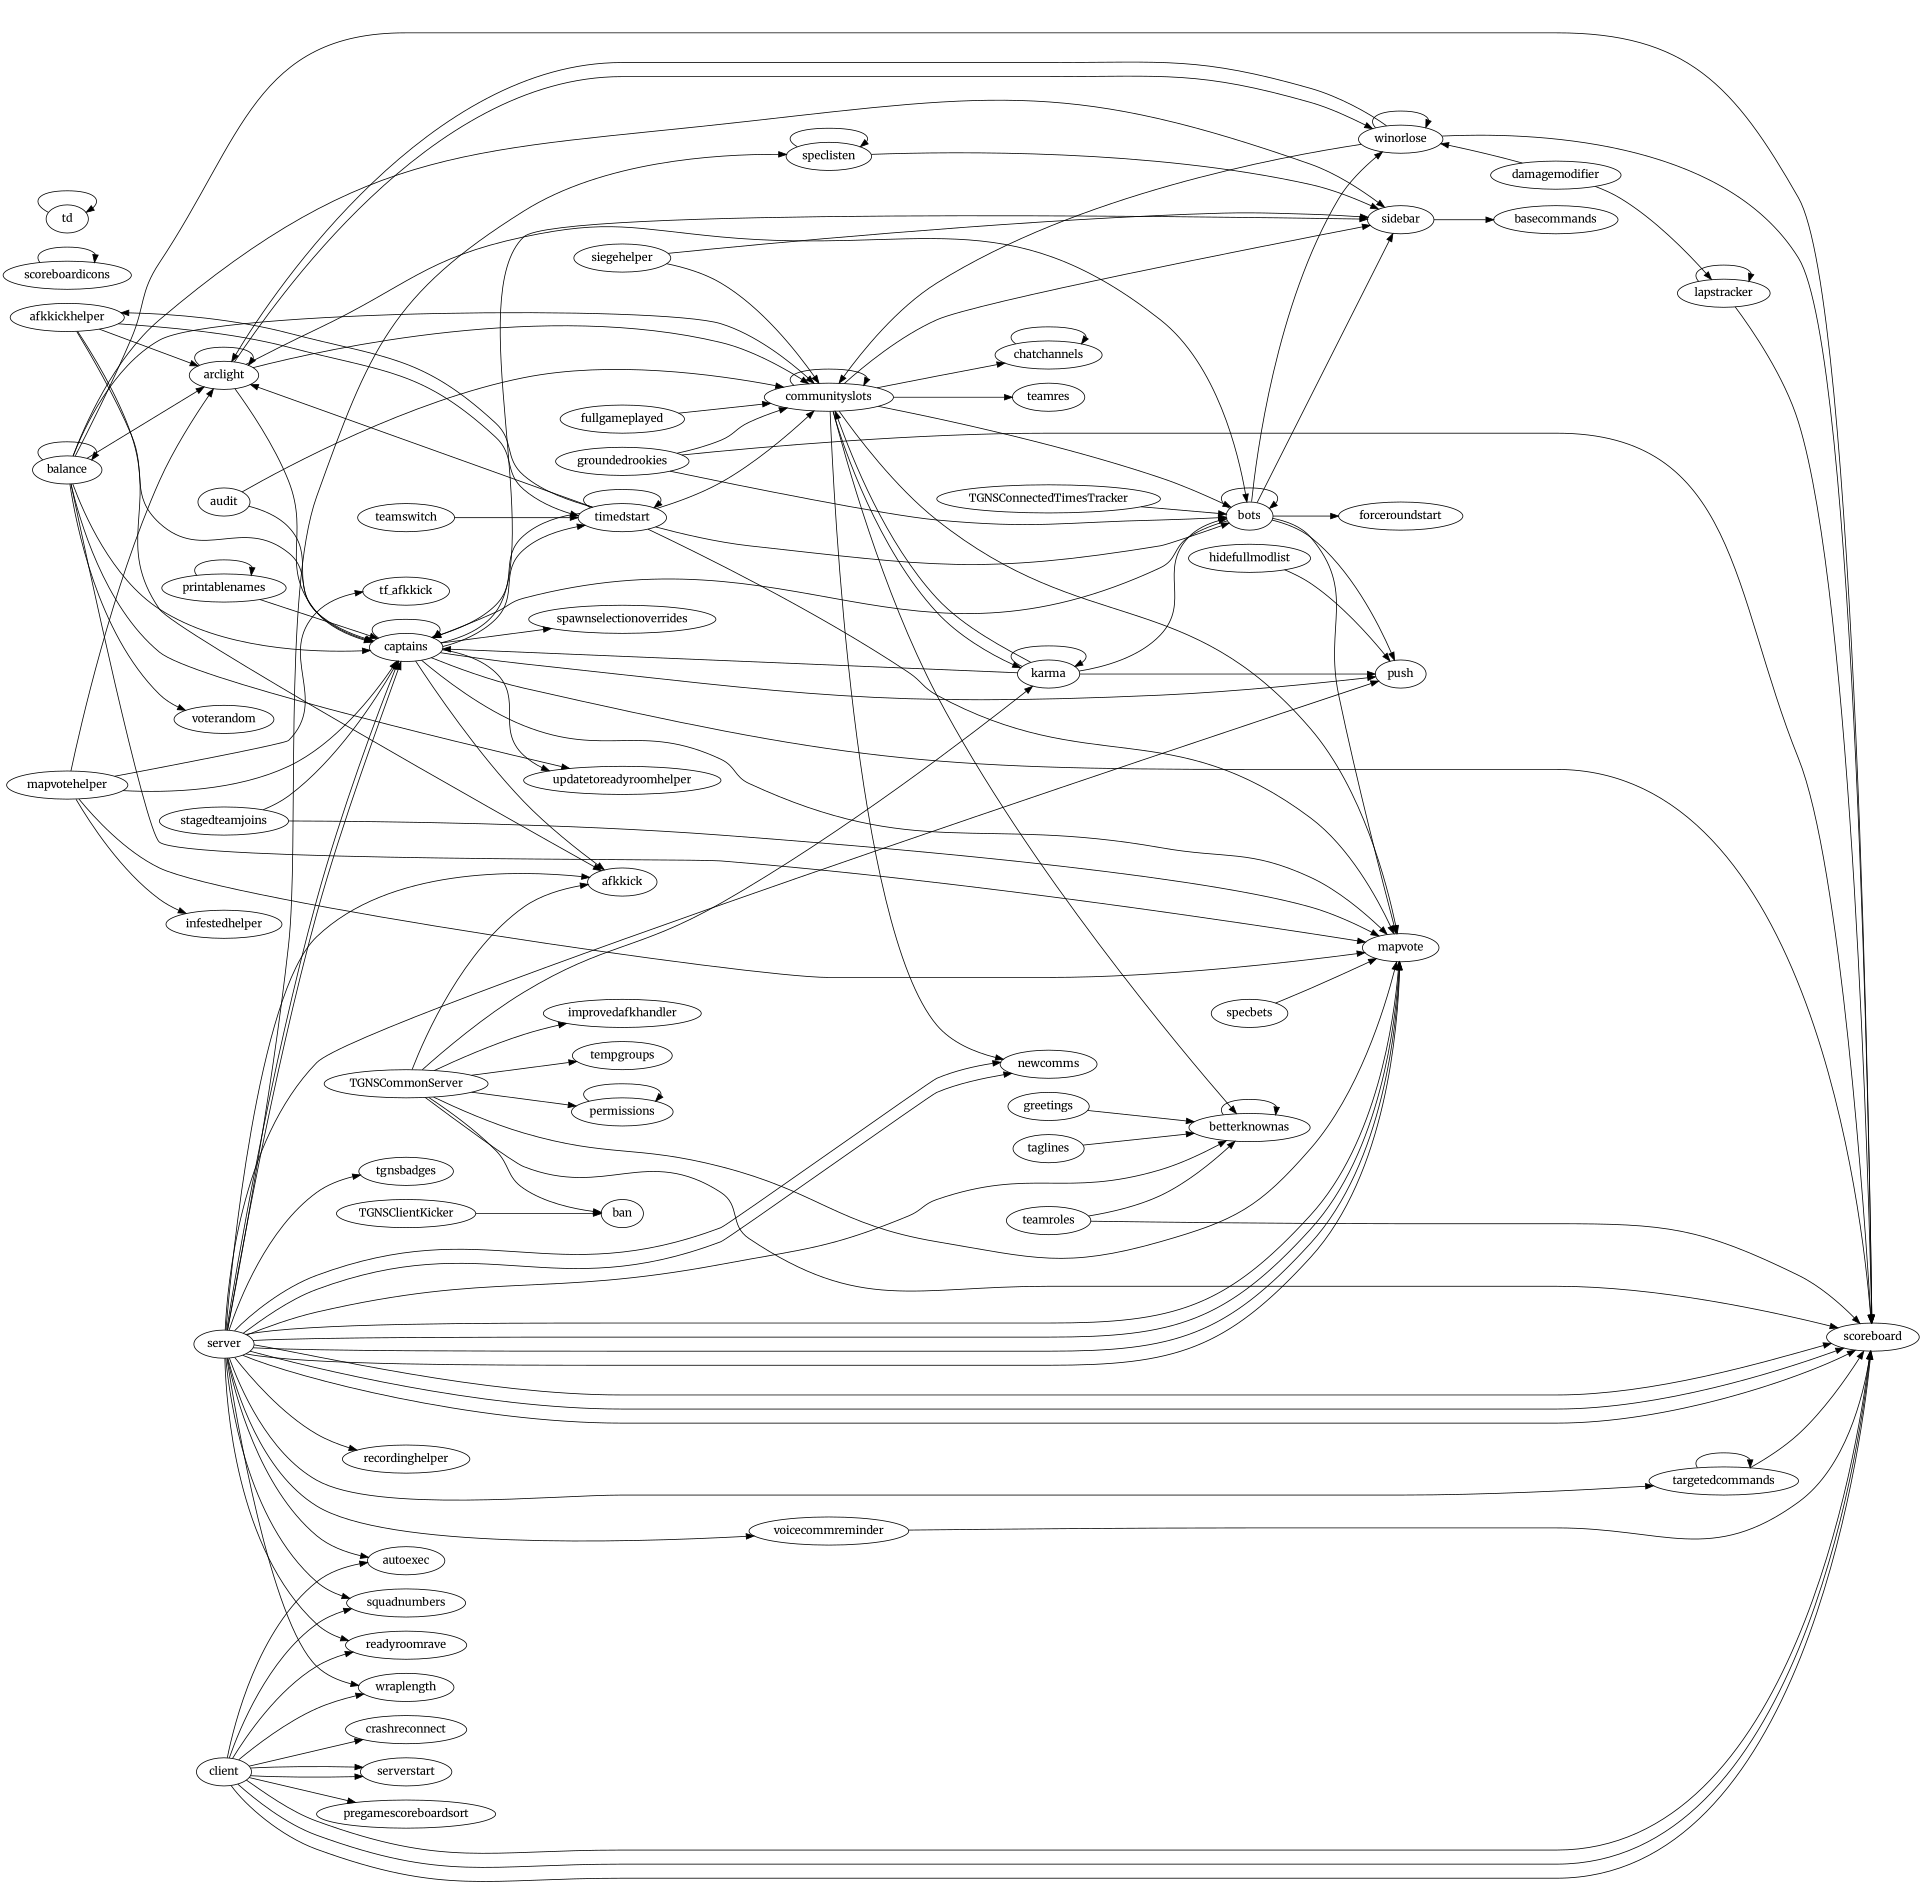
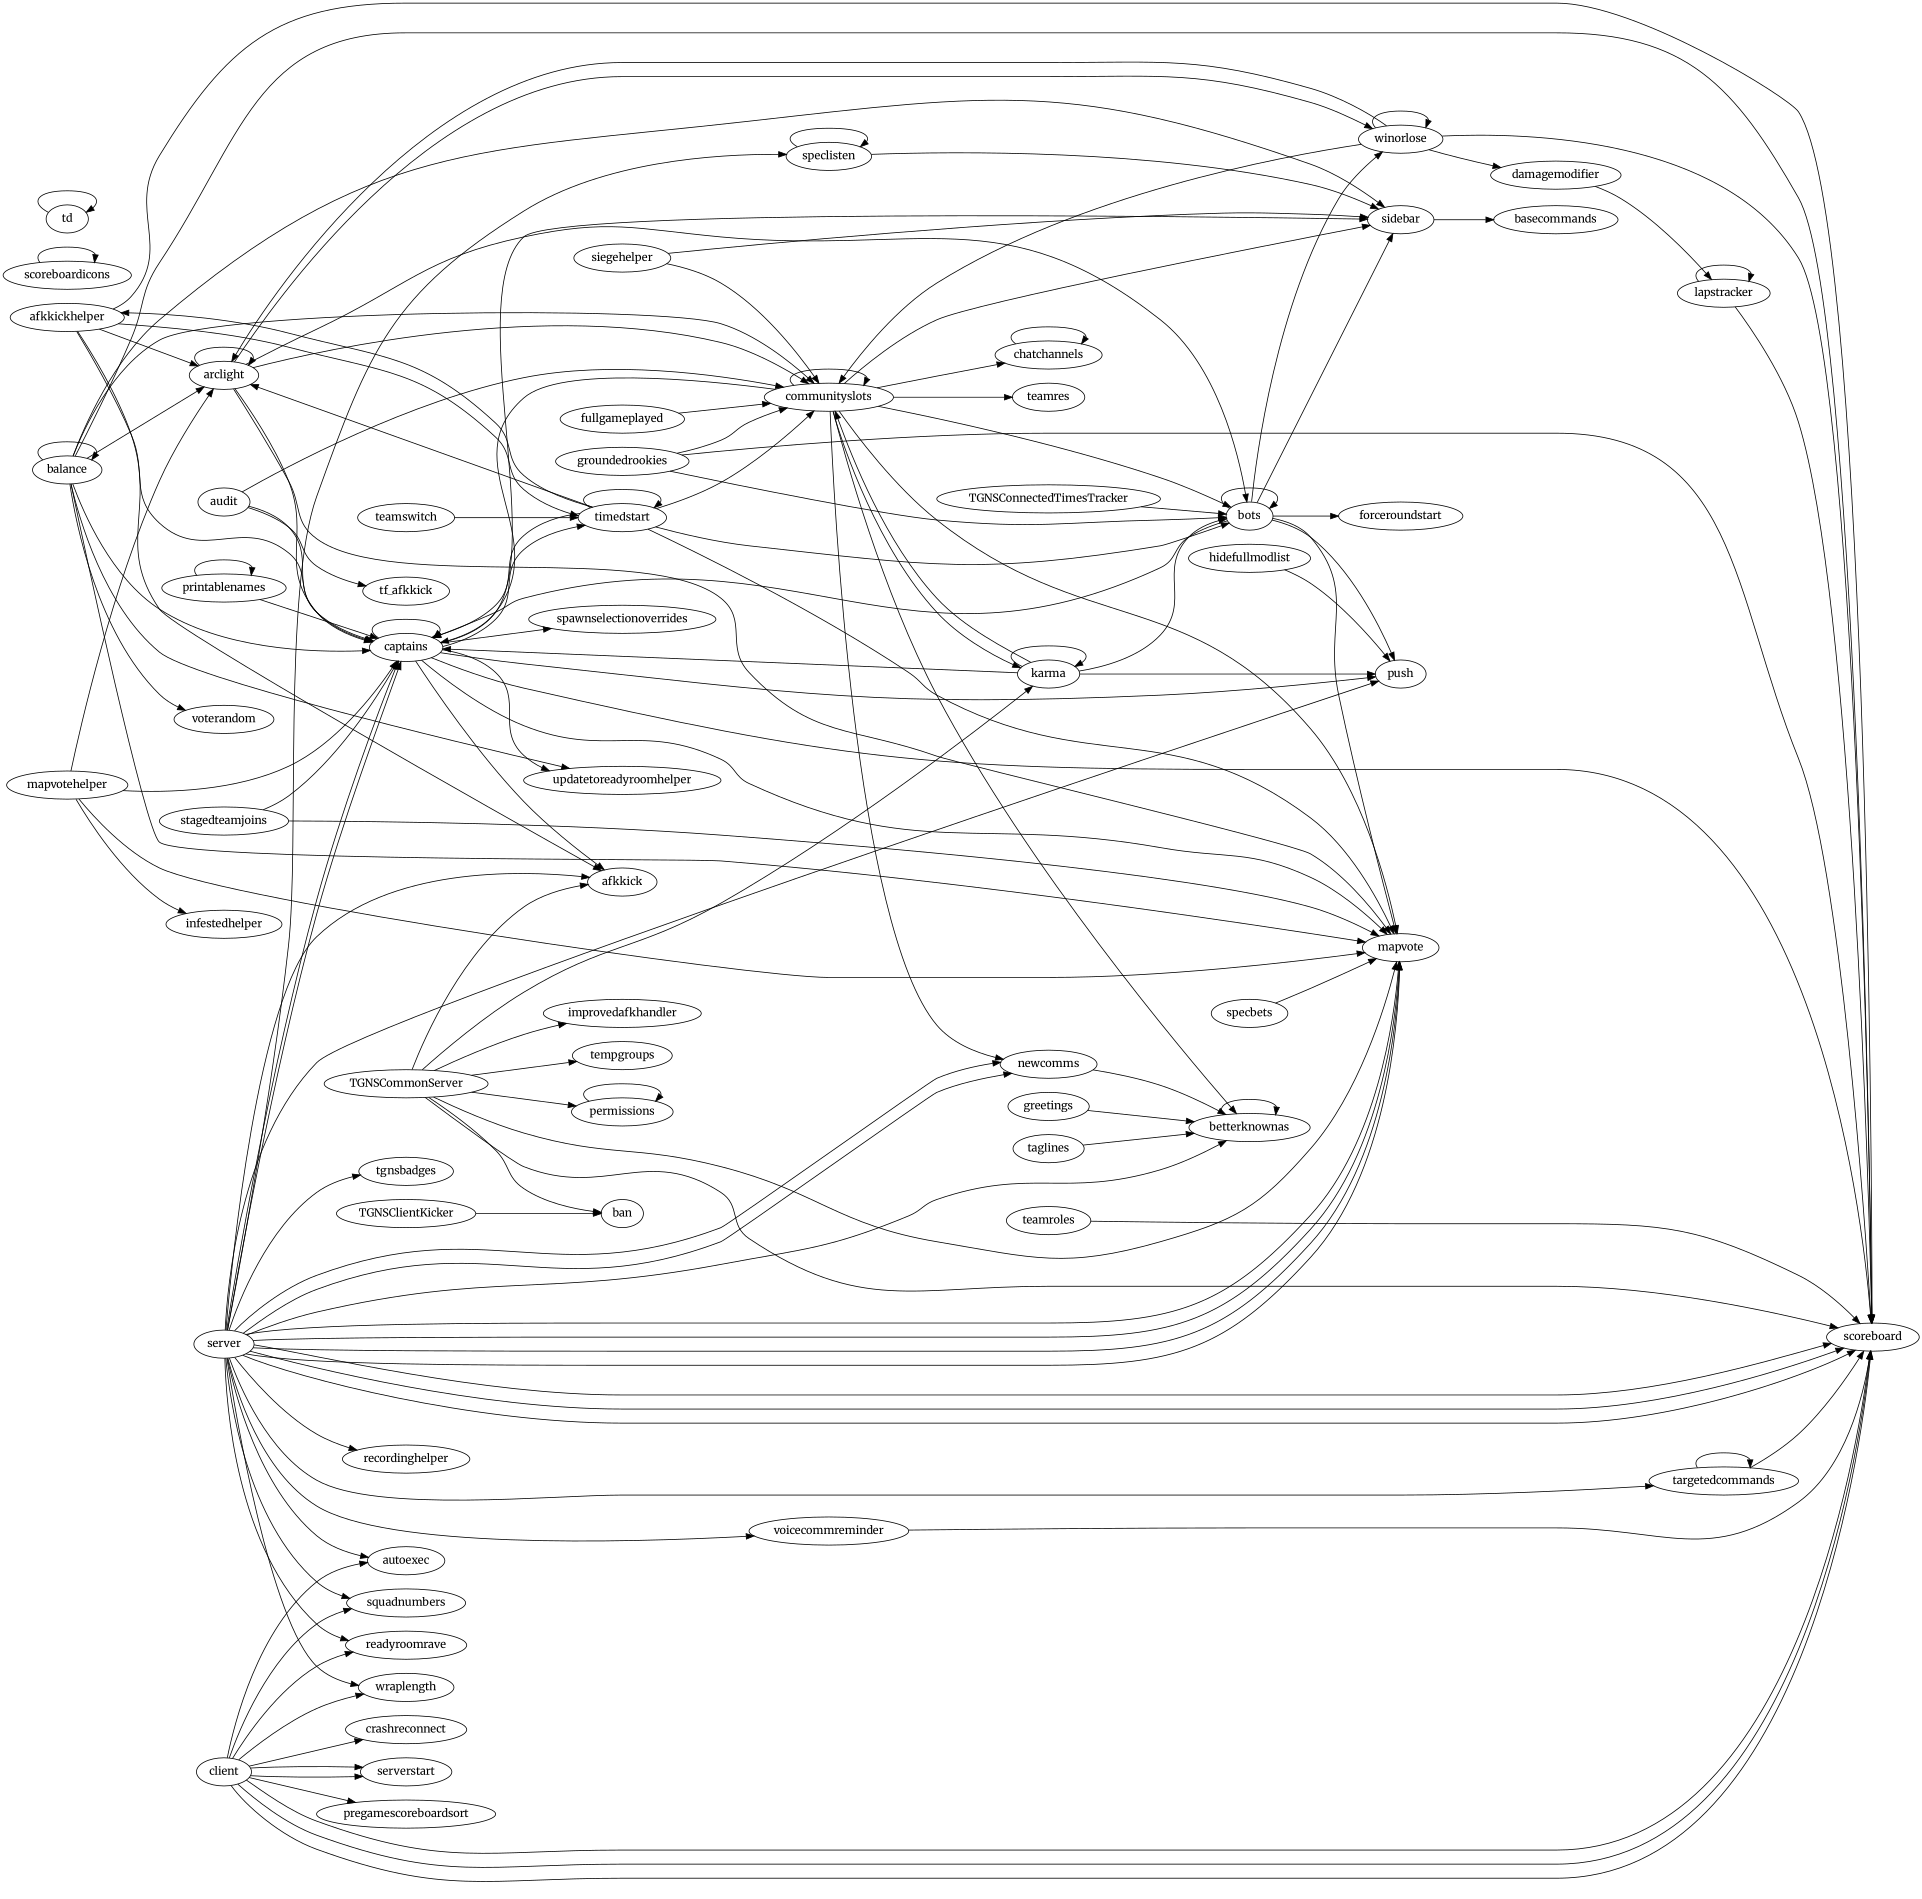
none -> (1481, 3)
(1486, 154) -> (1461, 158)
none -> (515, 409)
none -> (761, 684)
(282, 743) -> (309, 559)
(1165, 1193) -> (1158, 1085)
